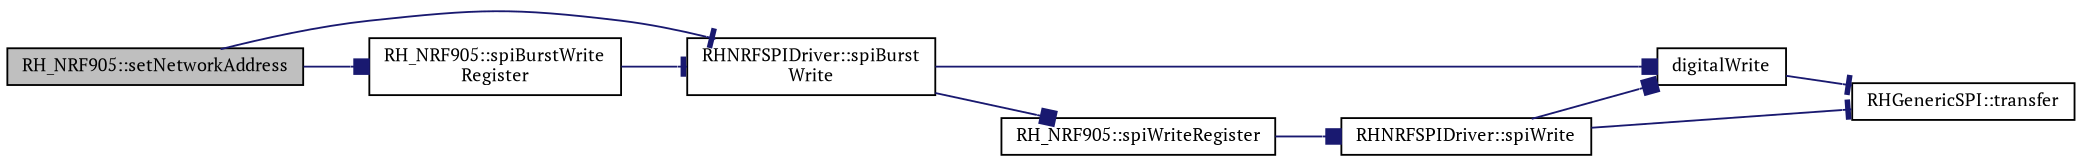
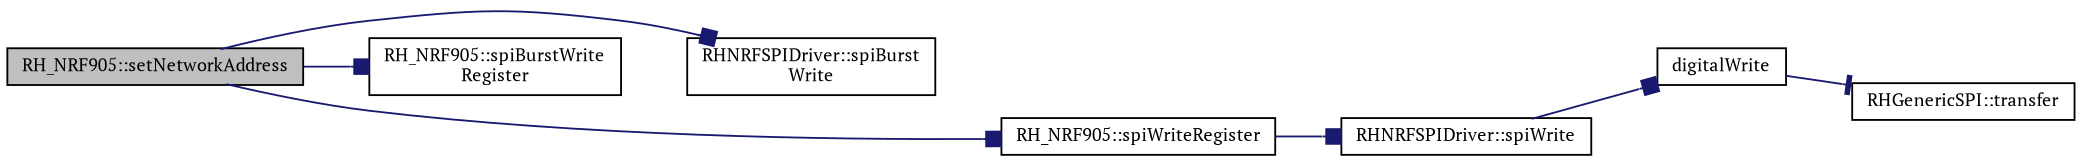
(463, 12) -> (463, 12)
(649, 67) -> none
(1287, 67) -> none
(986, 104) -> (603, 130)
(1717, 119) -> none
